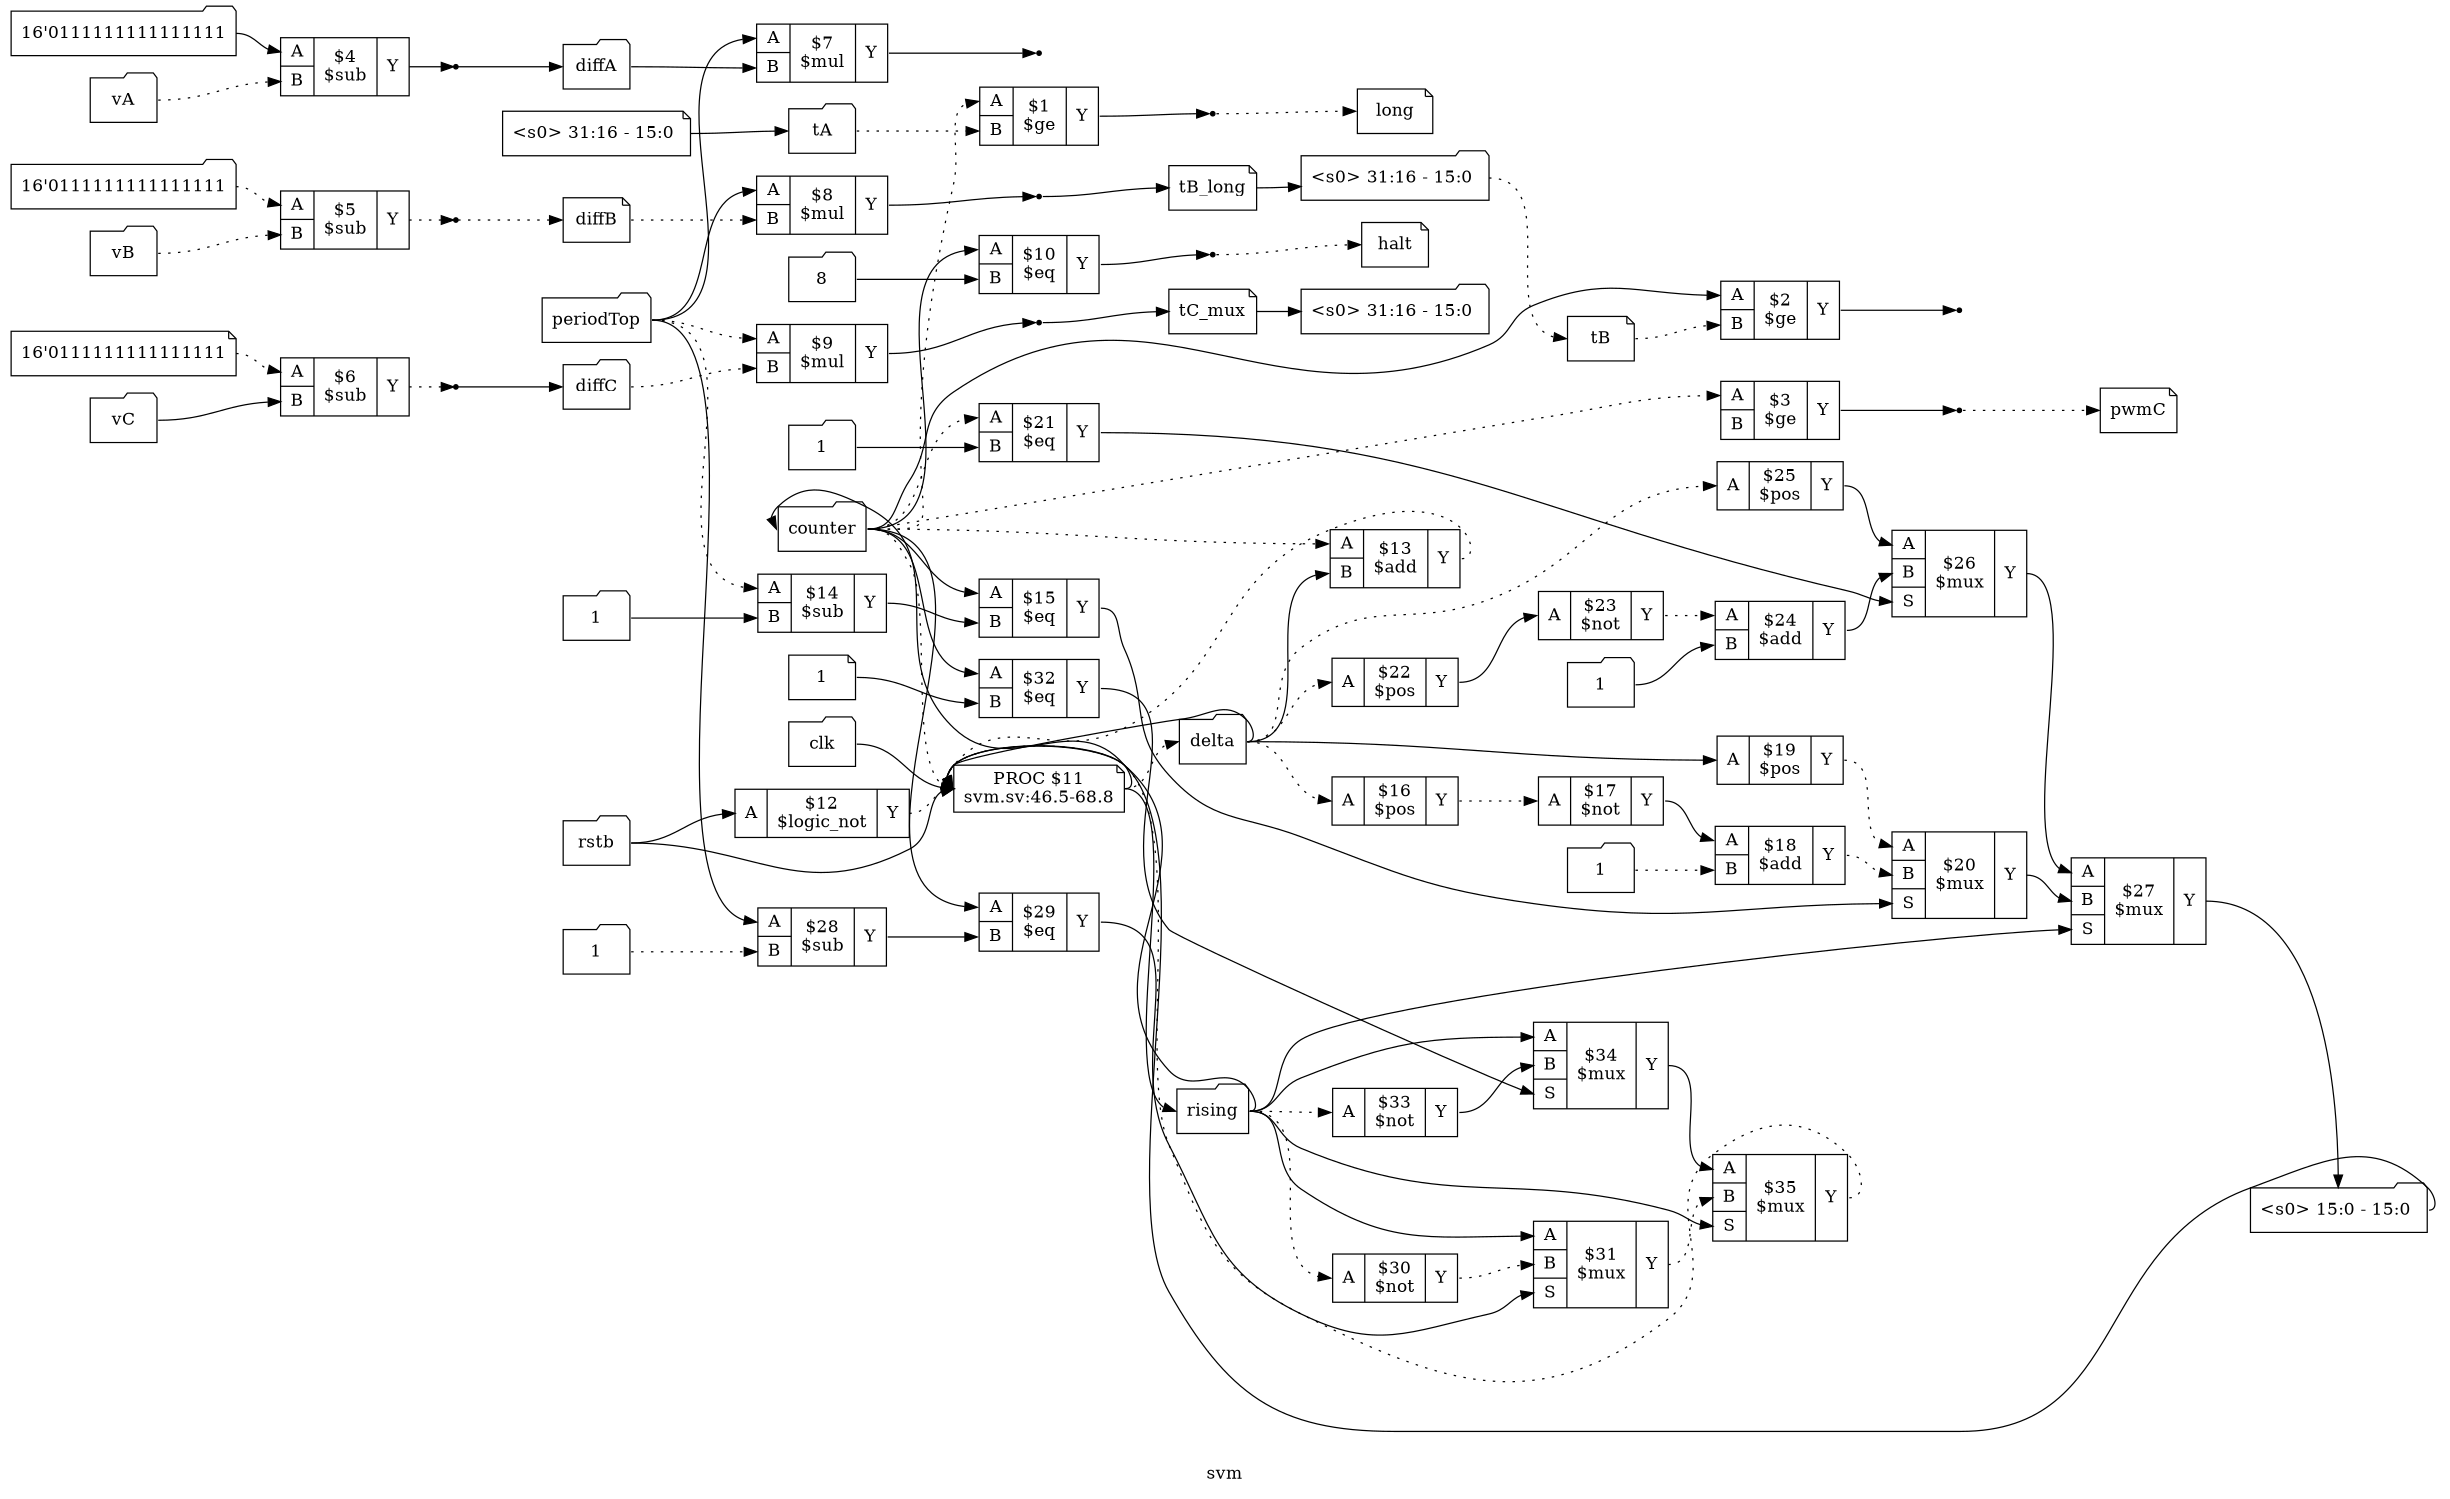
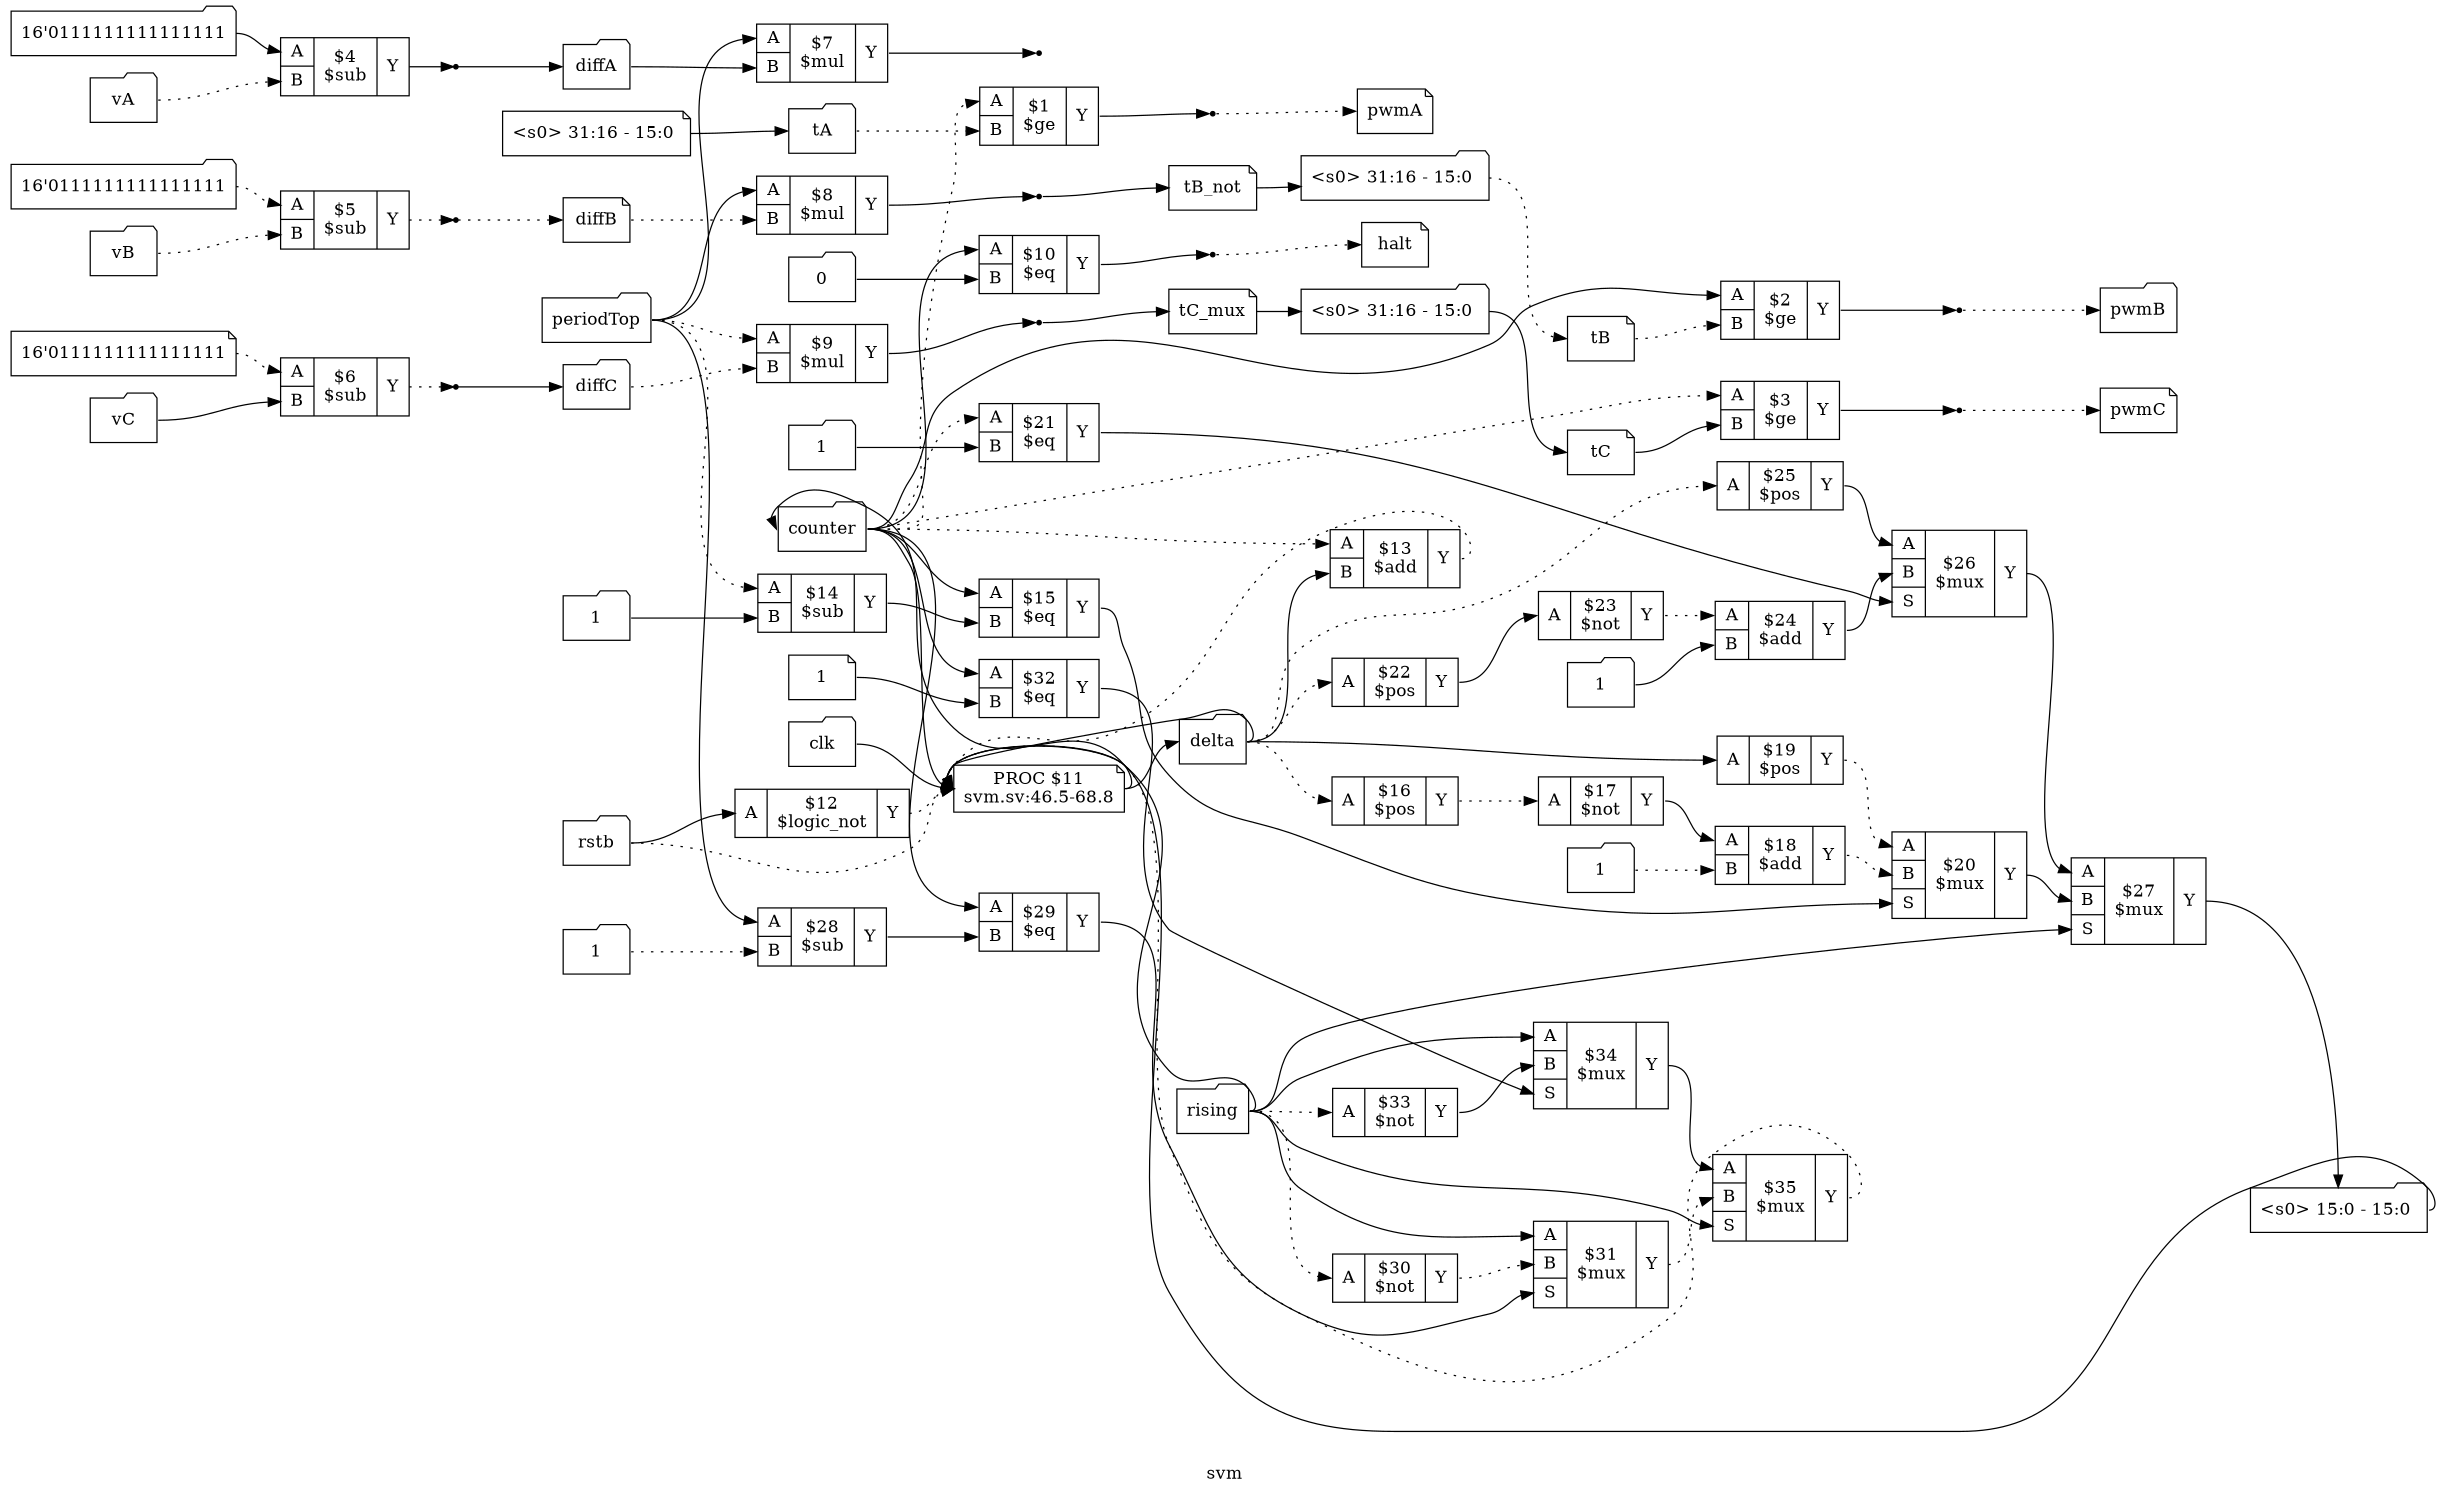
(1395, 111) -> (1395, 111)
(1213, 188) -> (1213, 188)
(822, 279) -> (822, 279)
none -> (2139, 310)
none -> (1601, 452)
(921, 647) -> (921, 647)
(1149, 771) -> (1149, 771)
(805, 872) -> (805, 872)
(1148, 985) -> none
